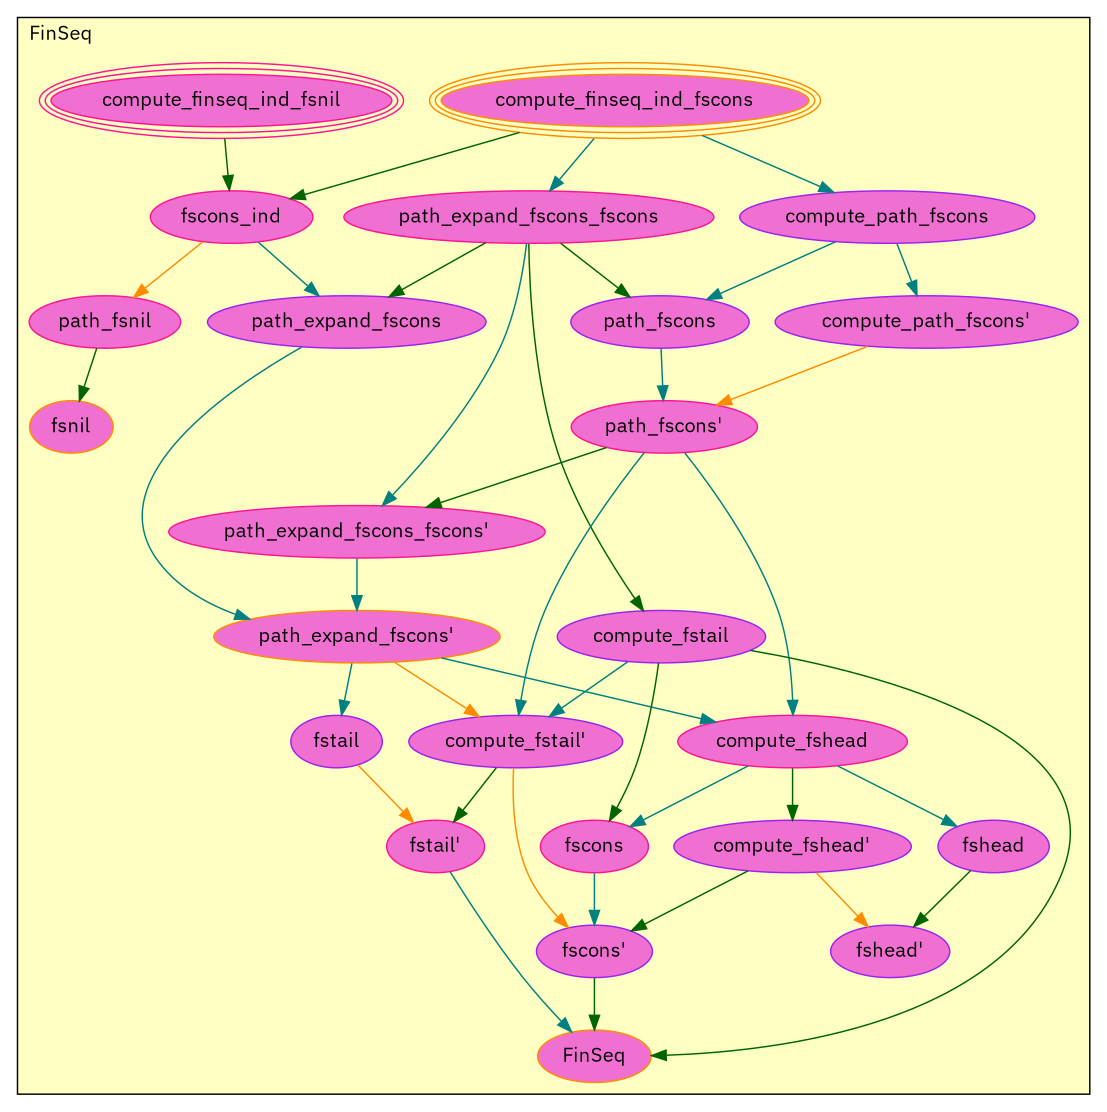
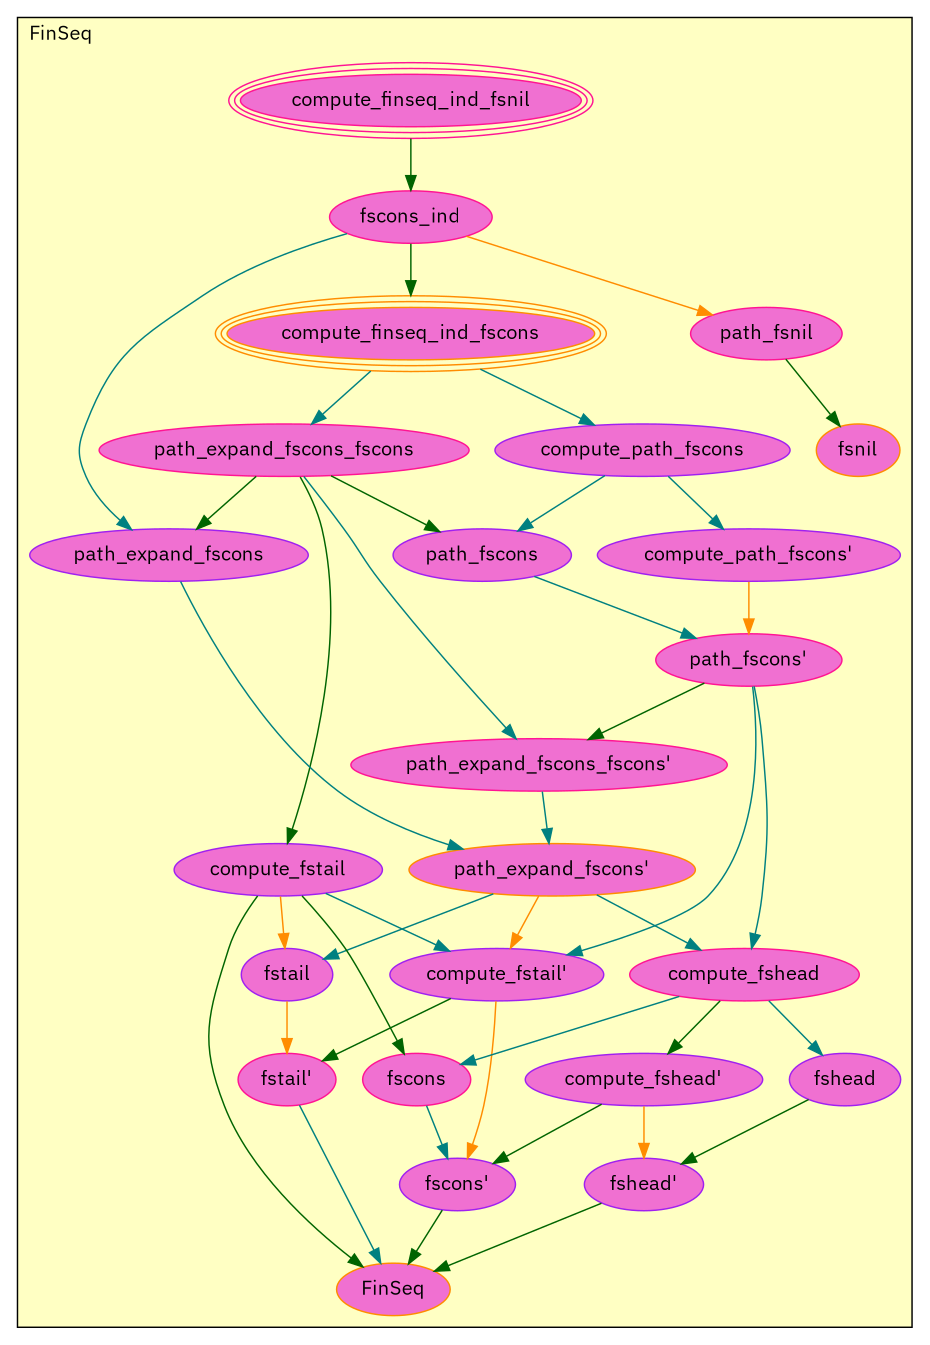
(412, 164) -> (411, 262)
none -> (282, 915)
none -> (525, 1234)
